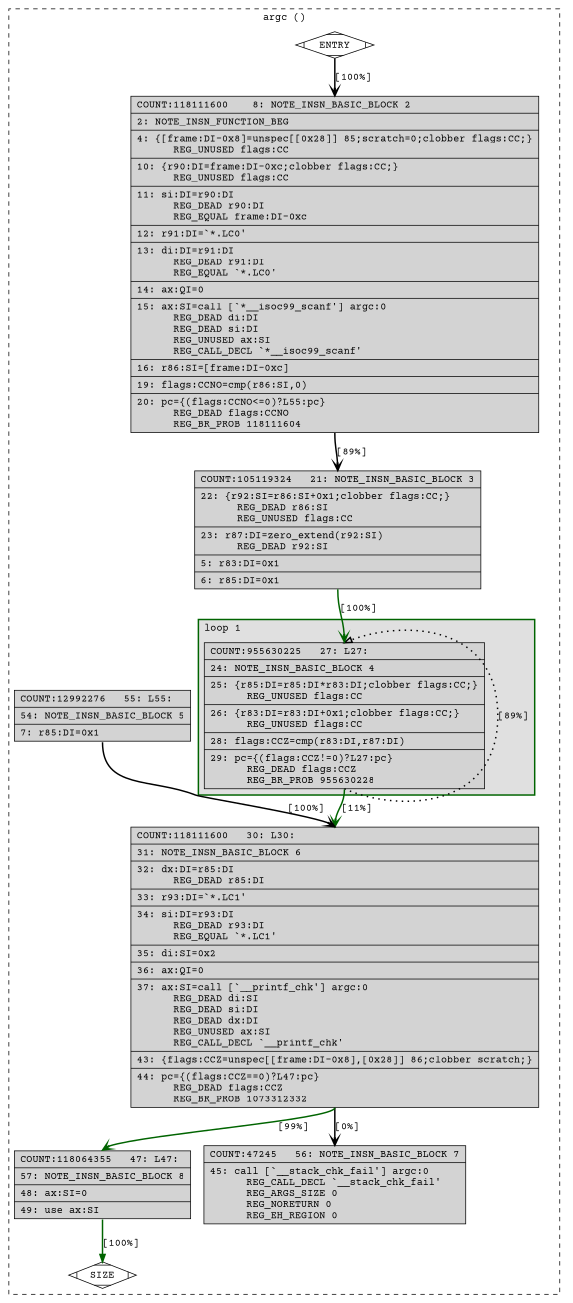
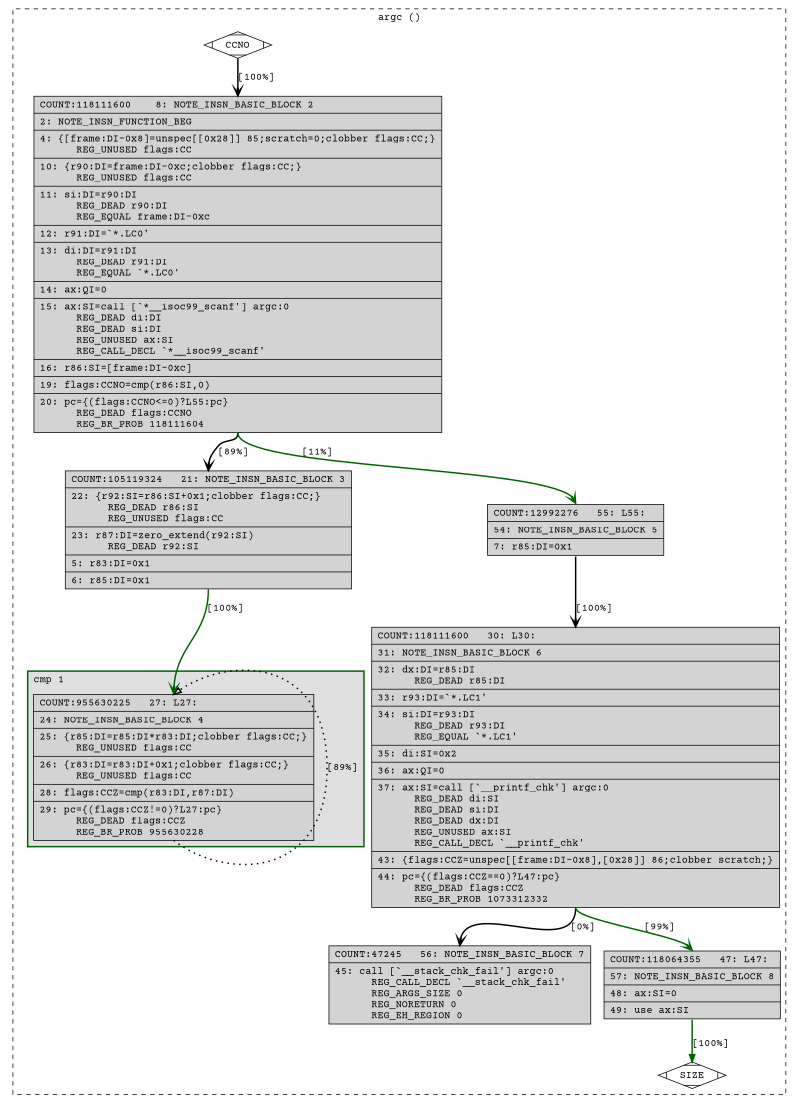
(335, 45) -> (238, 45)
none -> (403, 468)
(223, 628) -> (49, 680)
(341, 805) -> none
